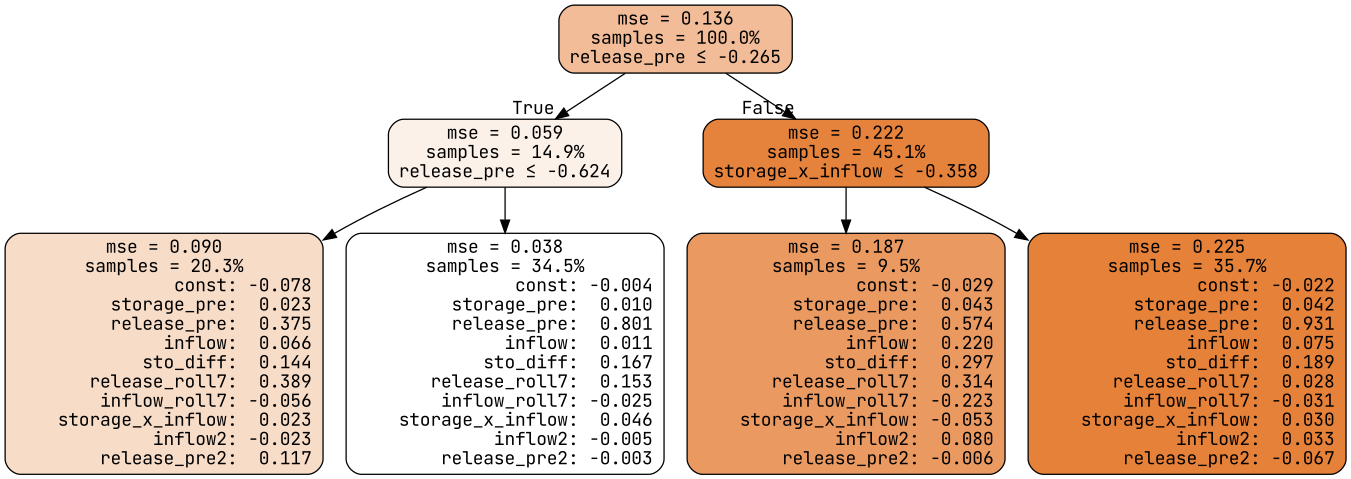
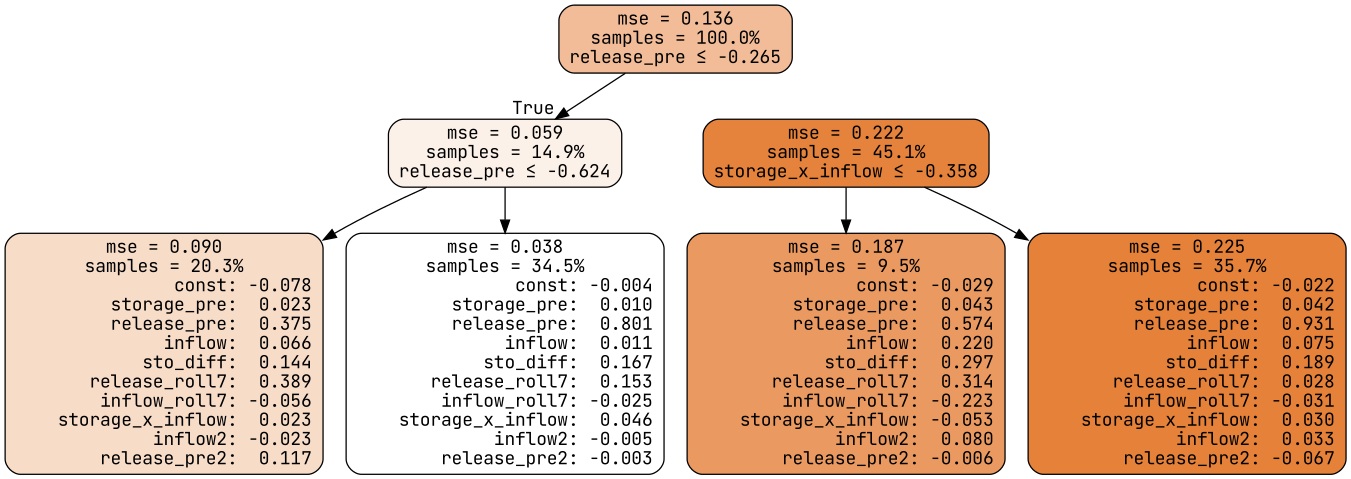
(755, 92) -> none
